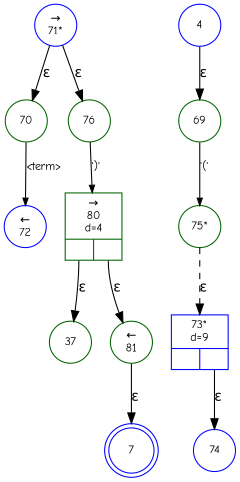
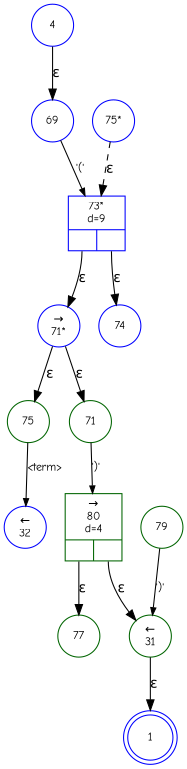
(26, 121) -> (28, 422)
(89, 121) -> (90, 422)
(200, 121) -> (53, 121)
(200, 170) -> (71, 165)
(25, 227) -> (25, 527)
(200, 227) -> (114, 121)
none -> (79, 274)
(70, 342) -> (79, 636)
(131, 342) -> (150, 636)
(131, 451) -> (150, 738)
none -> (162, 527)
